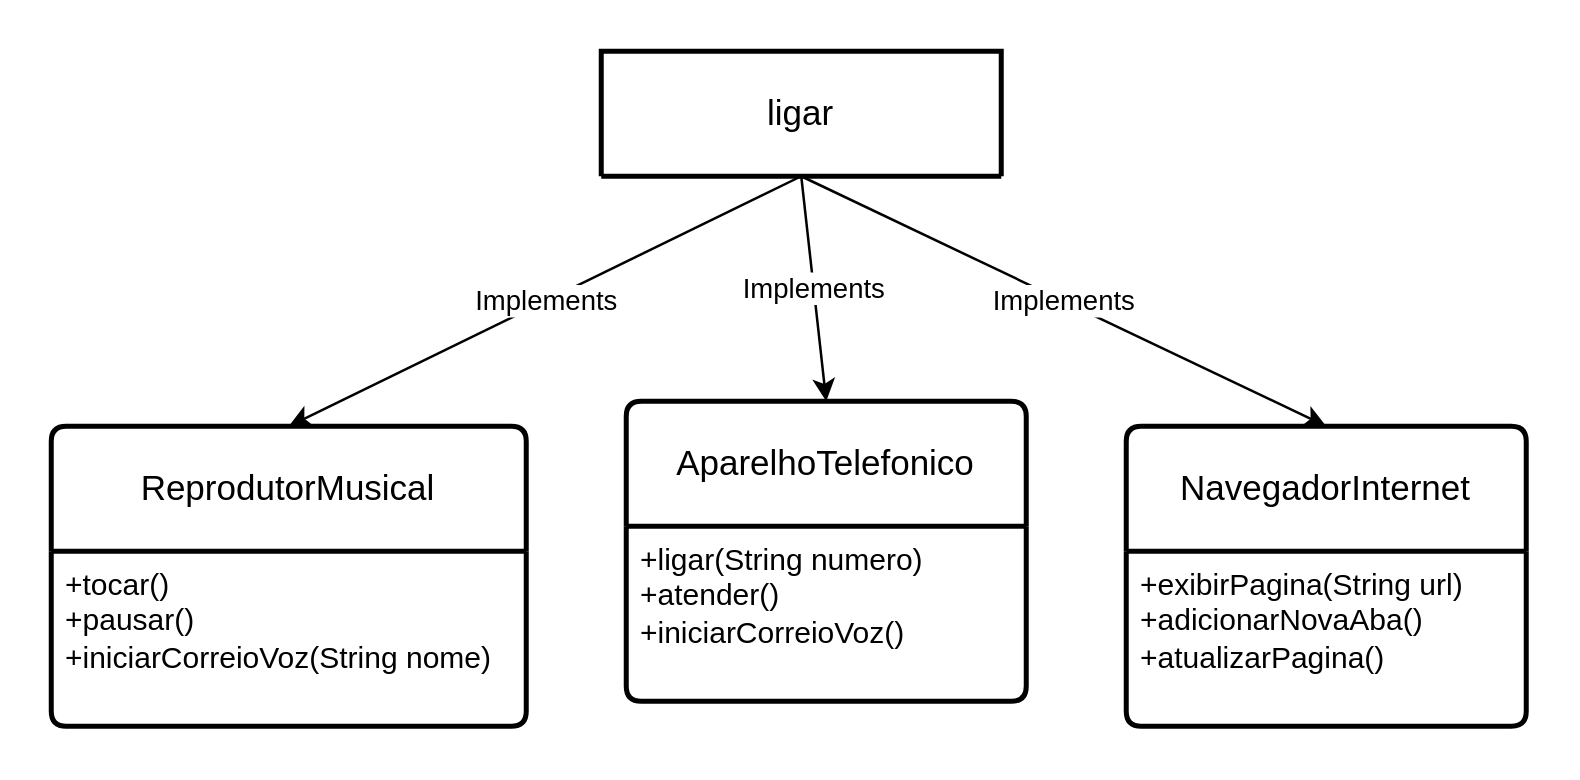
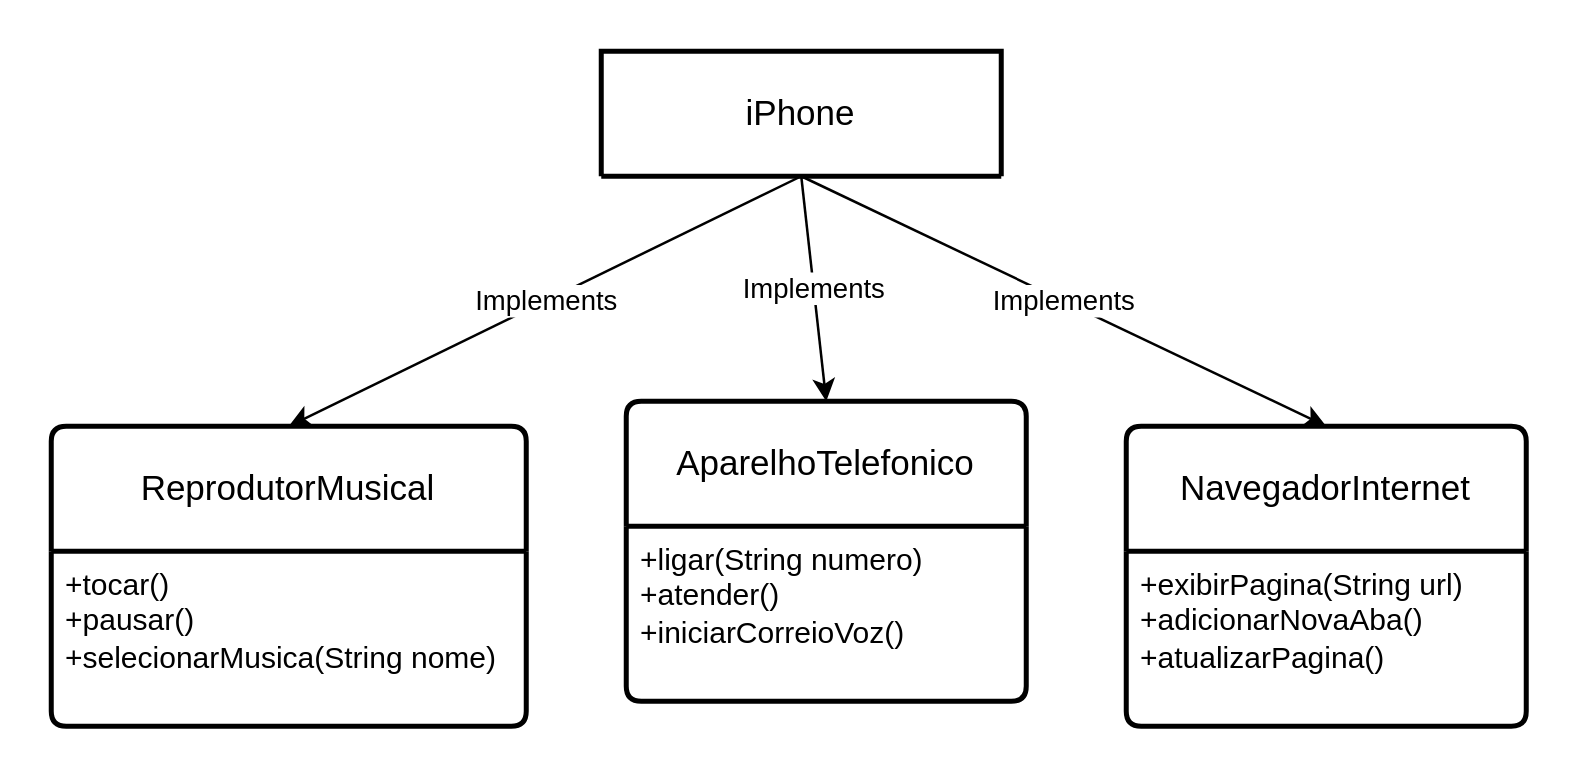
(801, 114) -> (801, 114)
(303, 623) -> (299, 623)
